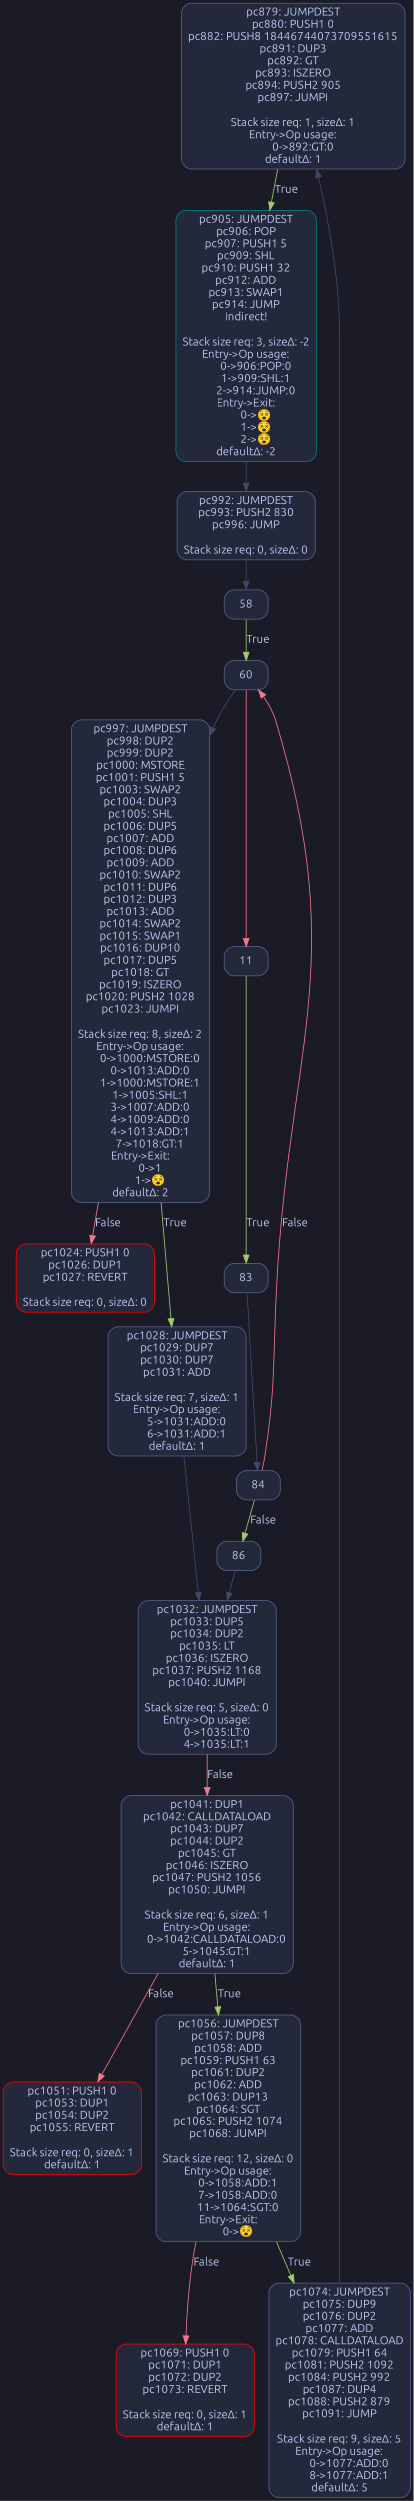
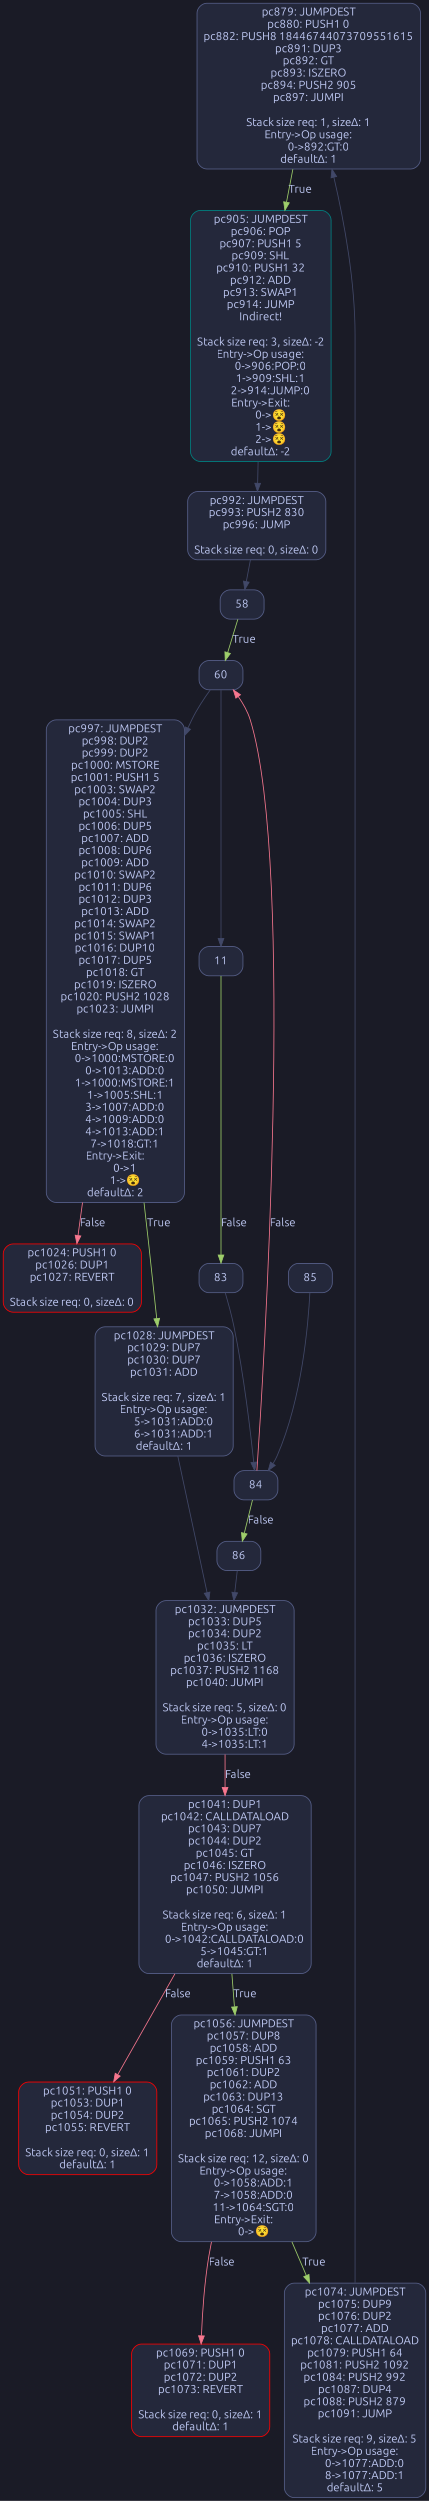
(246, 814) -> (221, 814)
(258, 1223) -> (234, 1223)
none -> (310, 1278)
